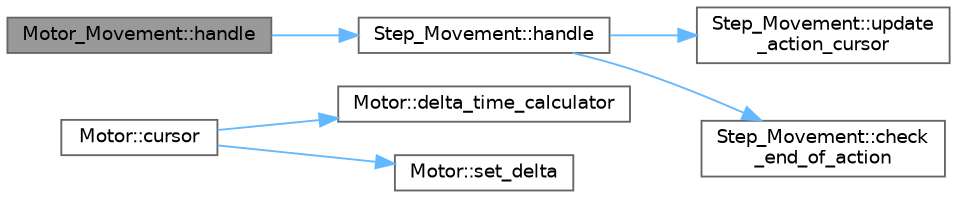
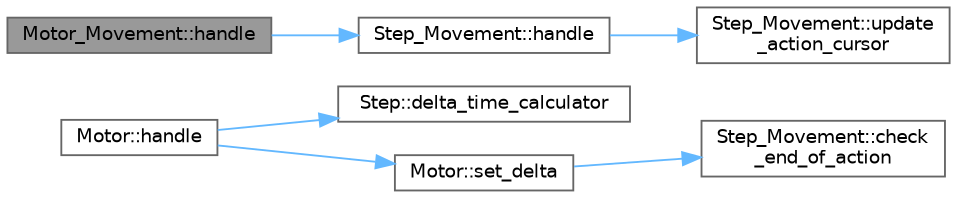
(660, 79) -> (628, 163)
(484, 104) -> (484, 104)
(139, 138) -> (139, 138)
